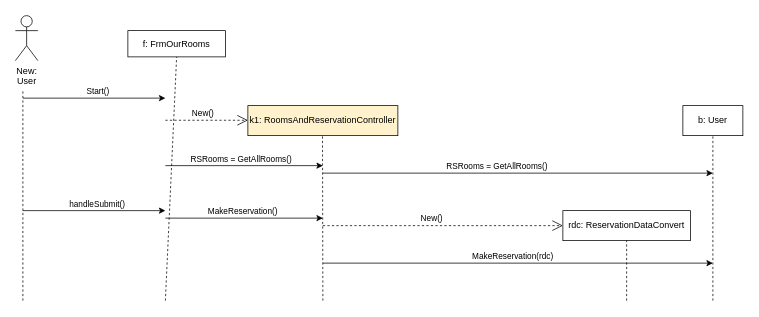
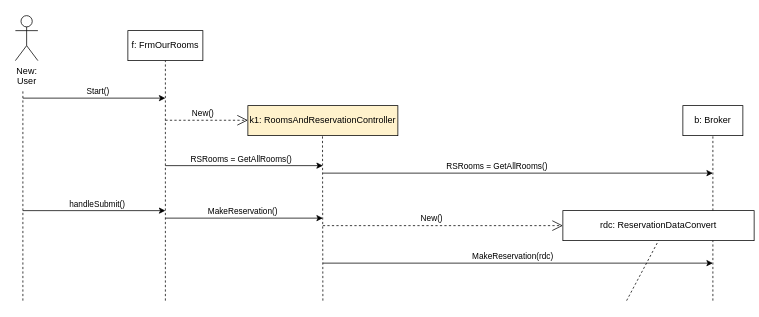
(177, 44) -> (165, 45)
(713, 120) -> (713, 120)
(627, 225) -> (659, 225)
